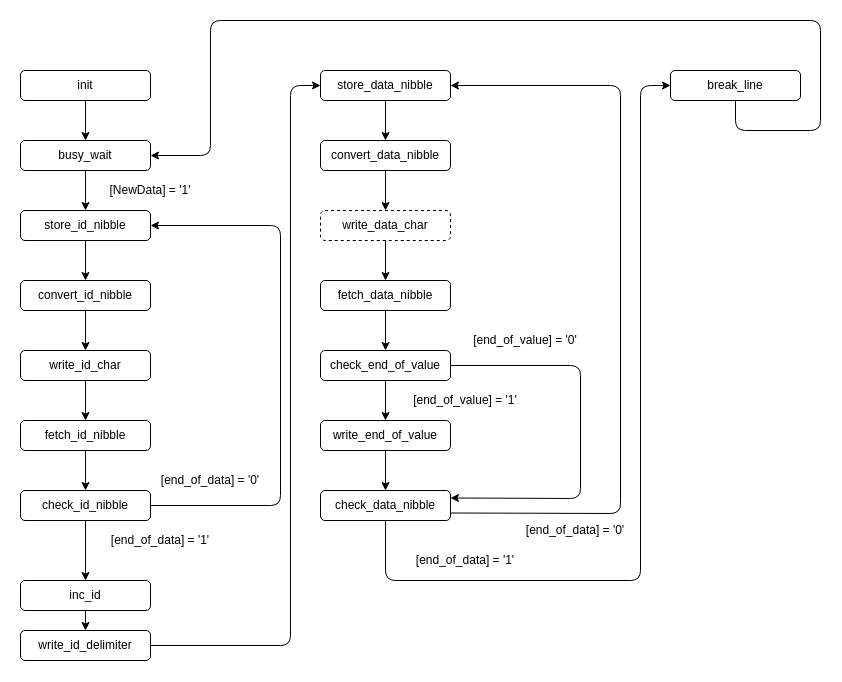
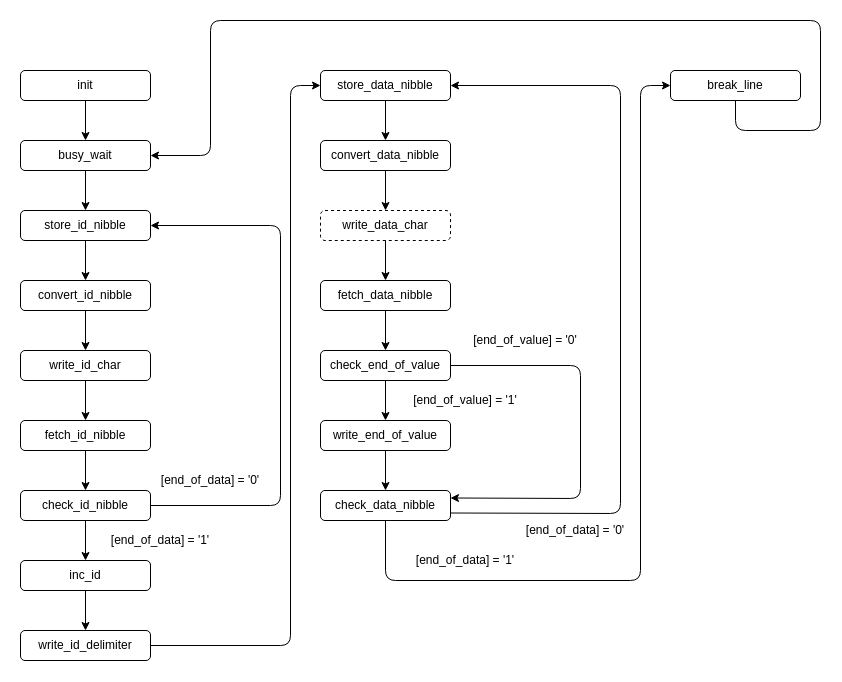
(151, 191) -> none
(86, 596) -> (86, 576)
